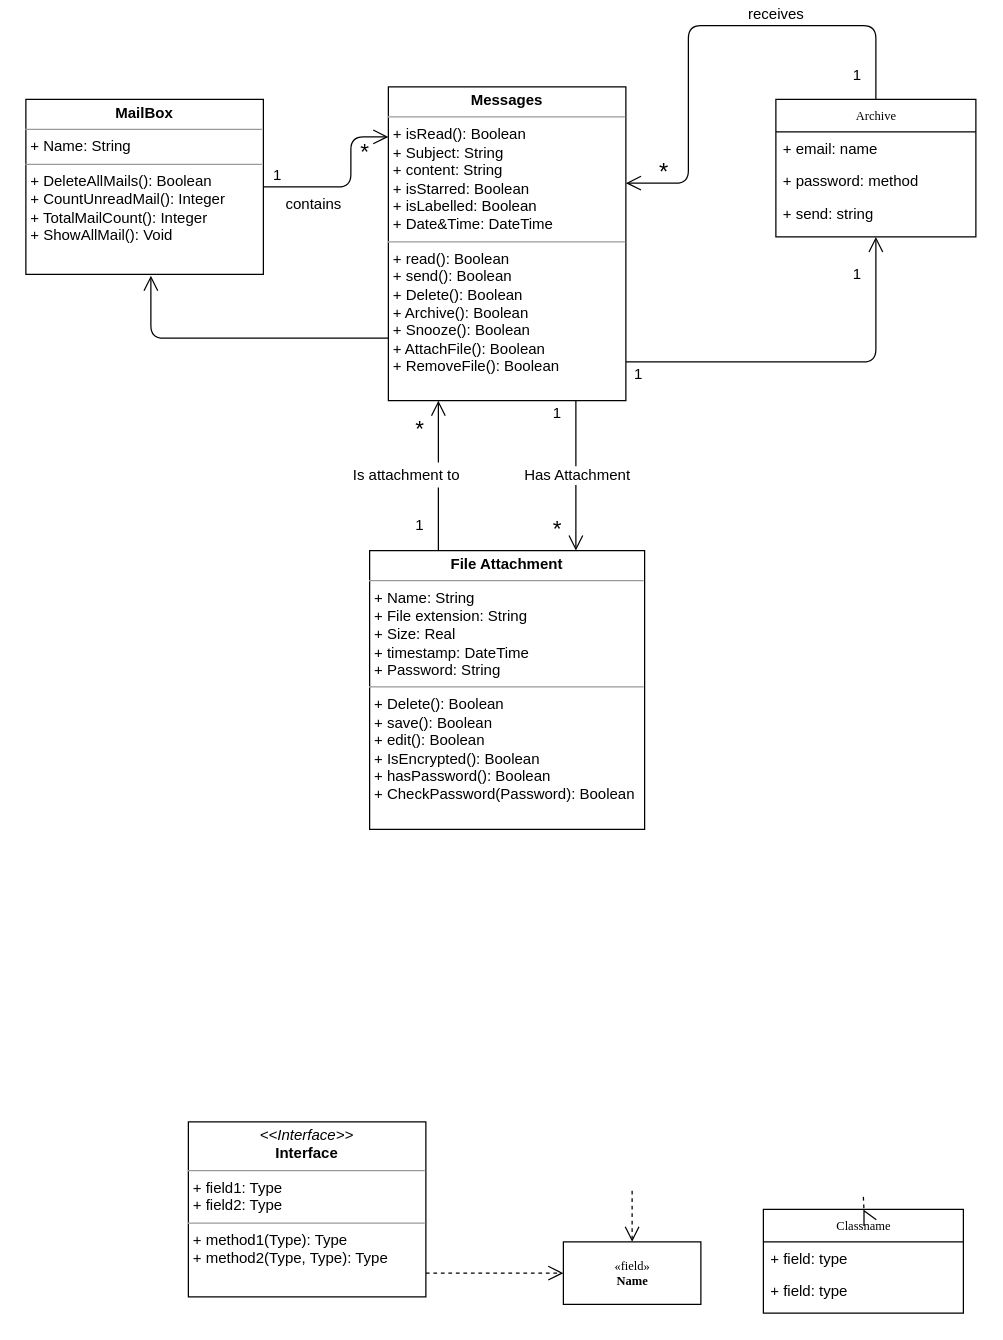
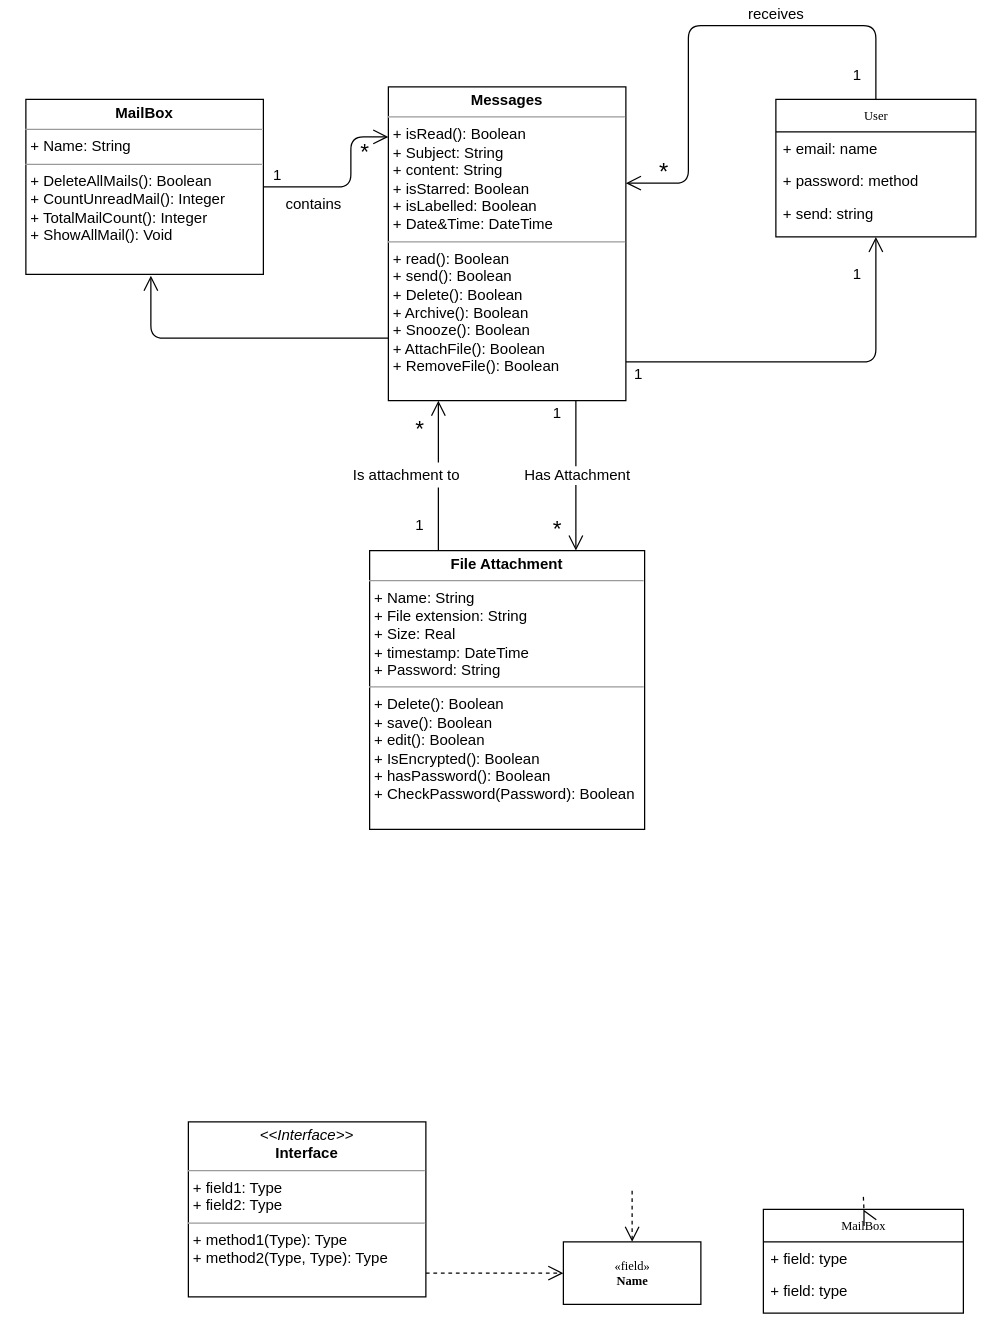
(876, 116) -> (876, 116)
(864, 1226) -> (864, 1226)
